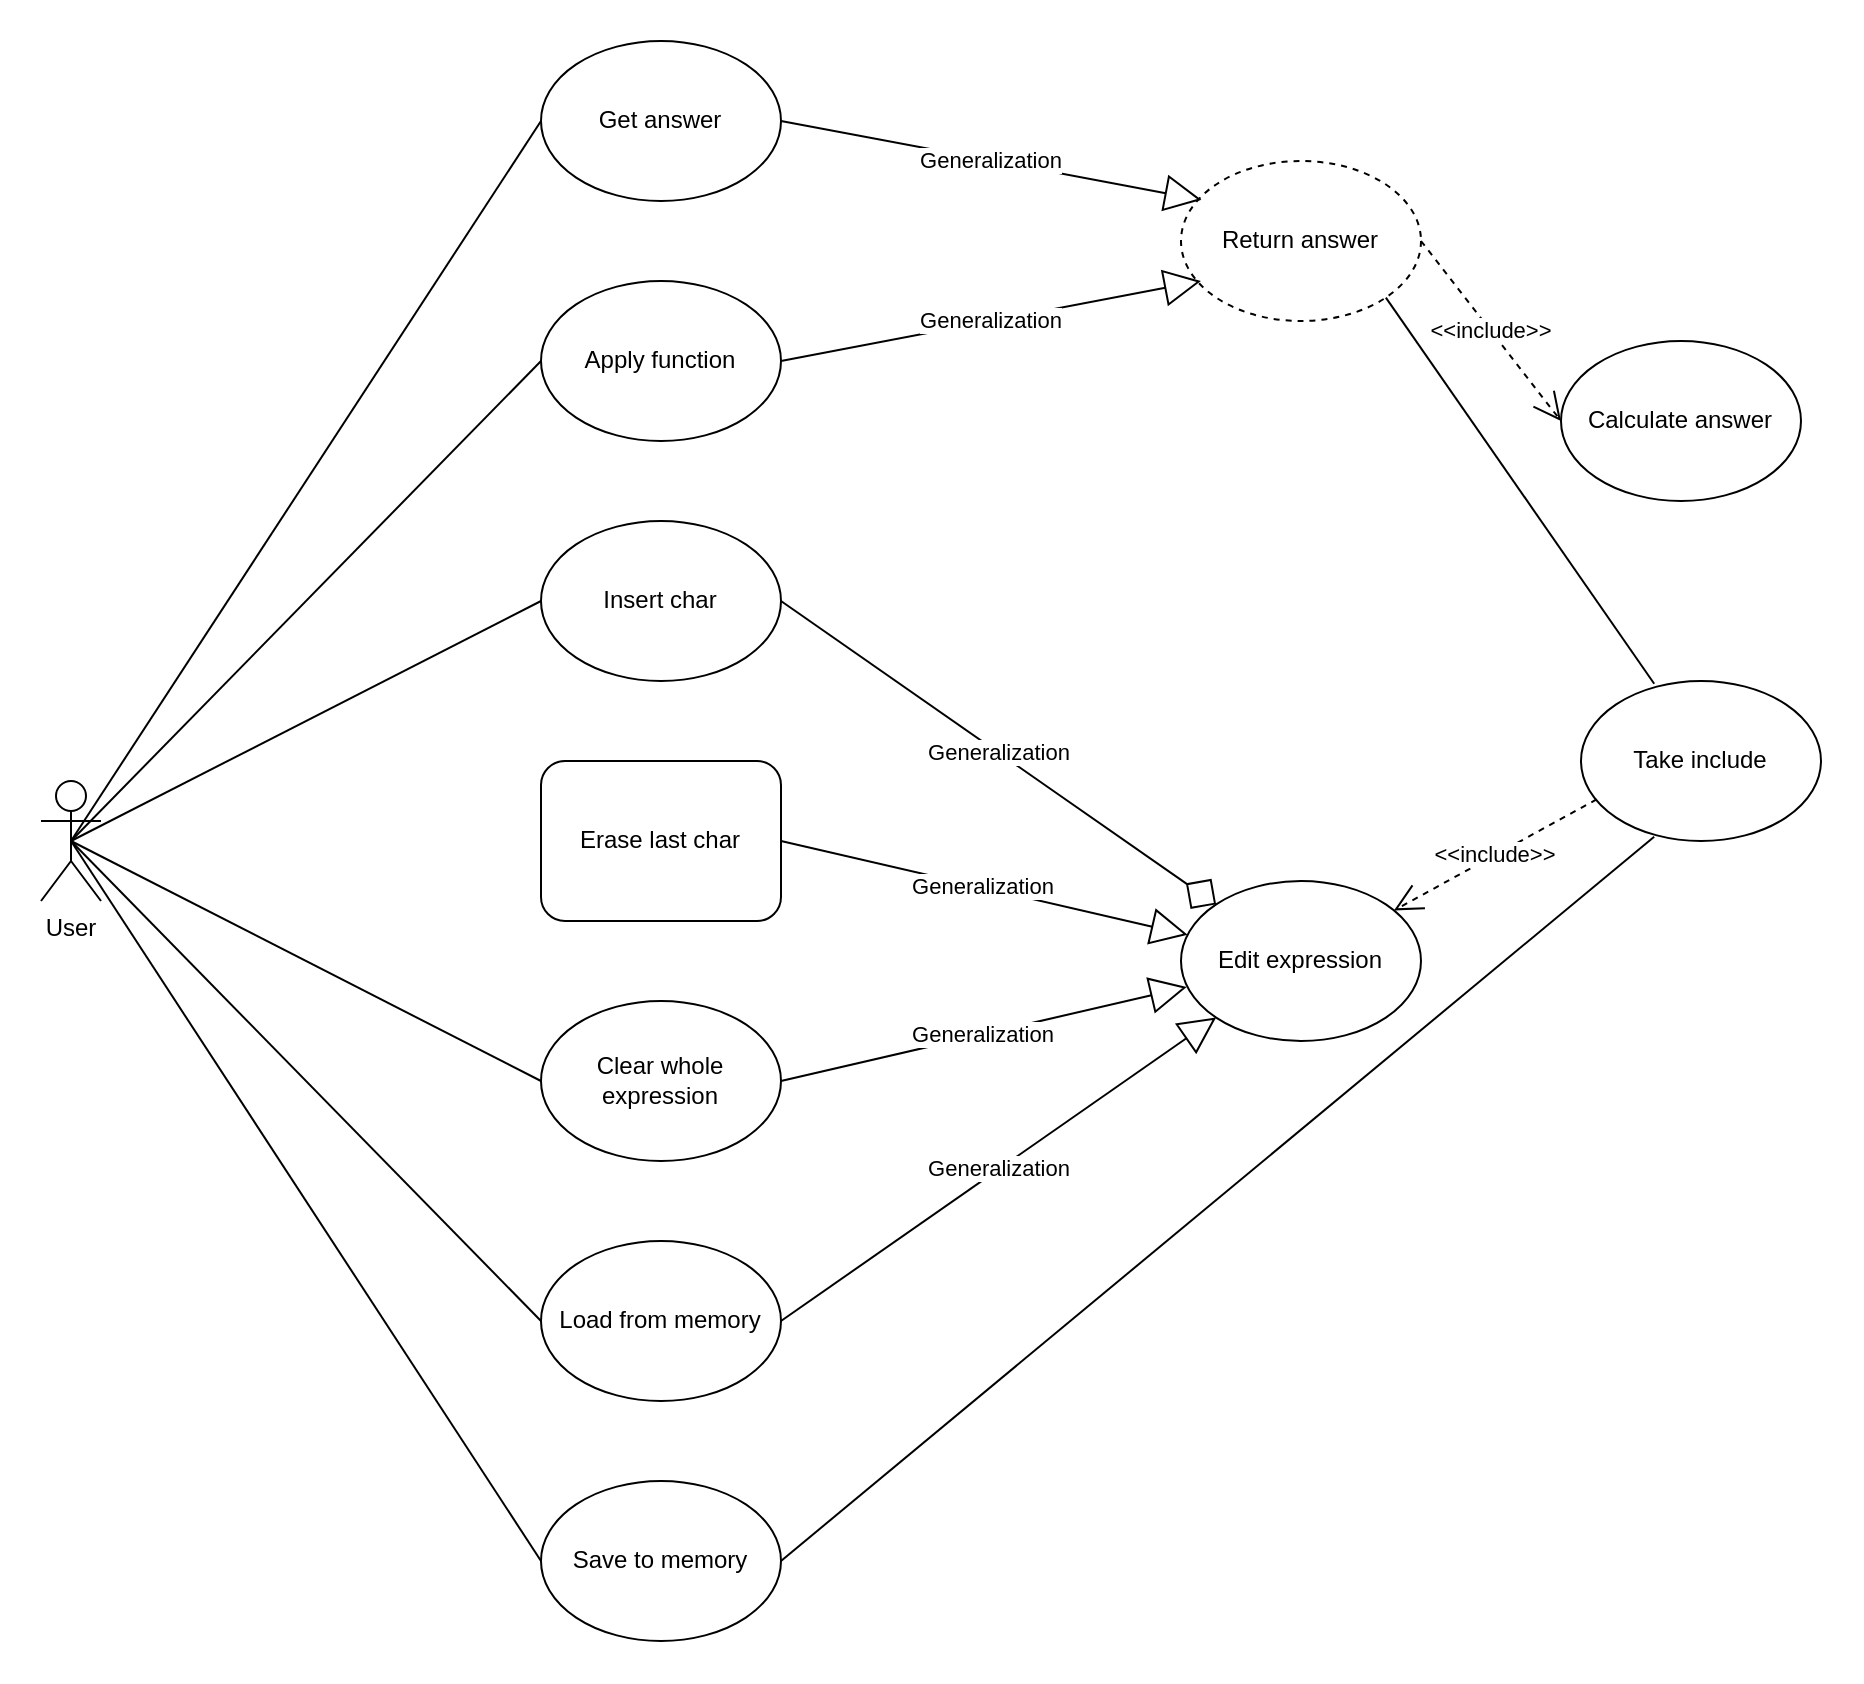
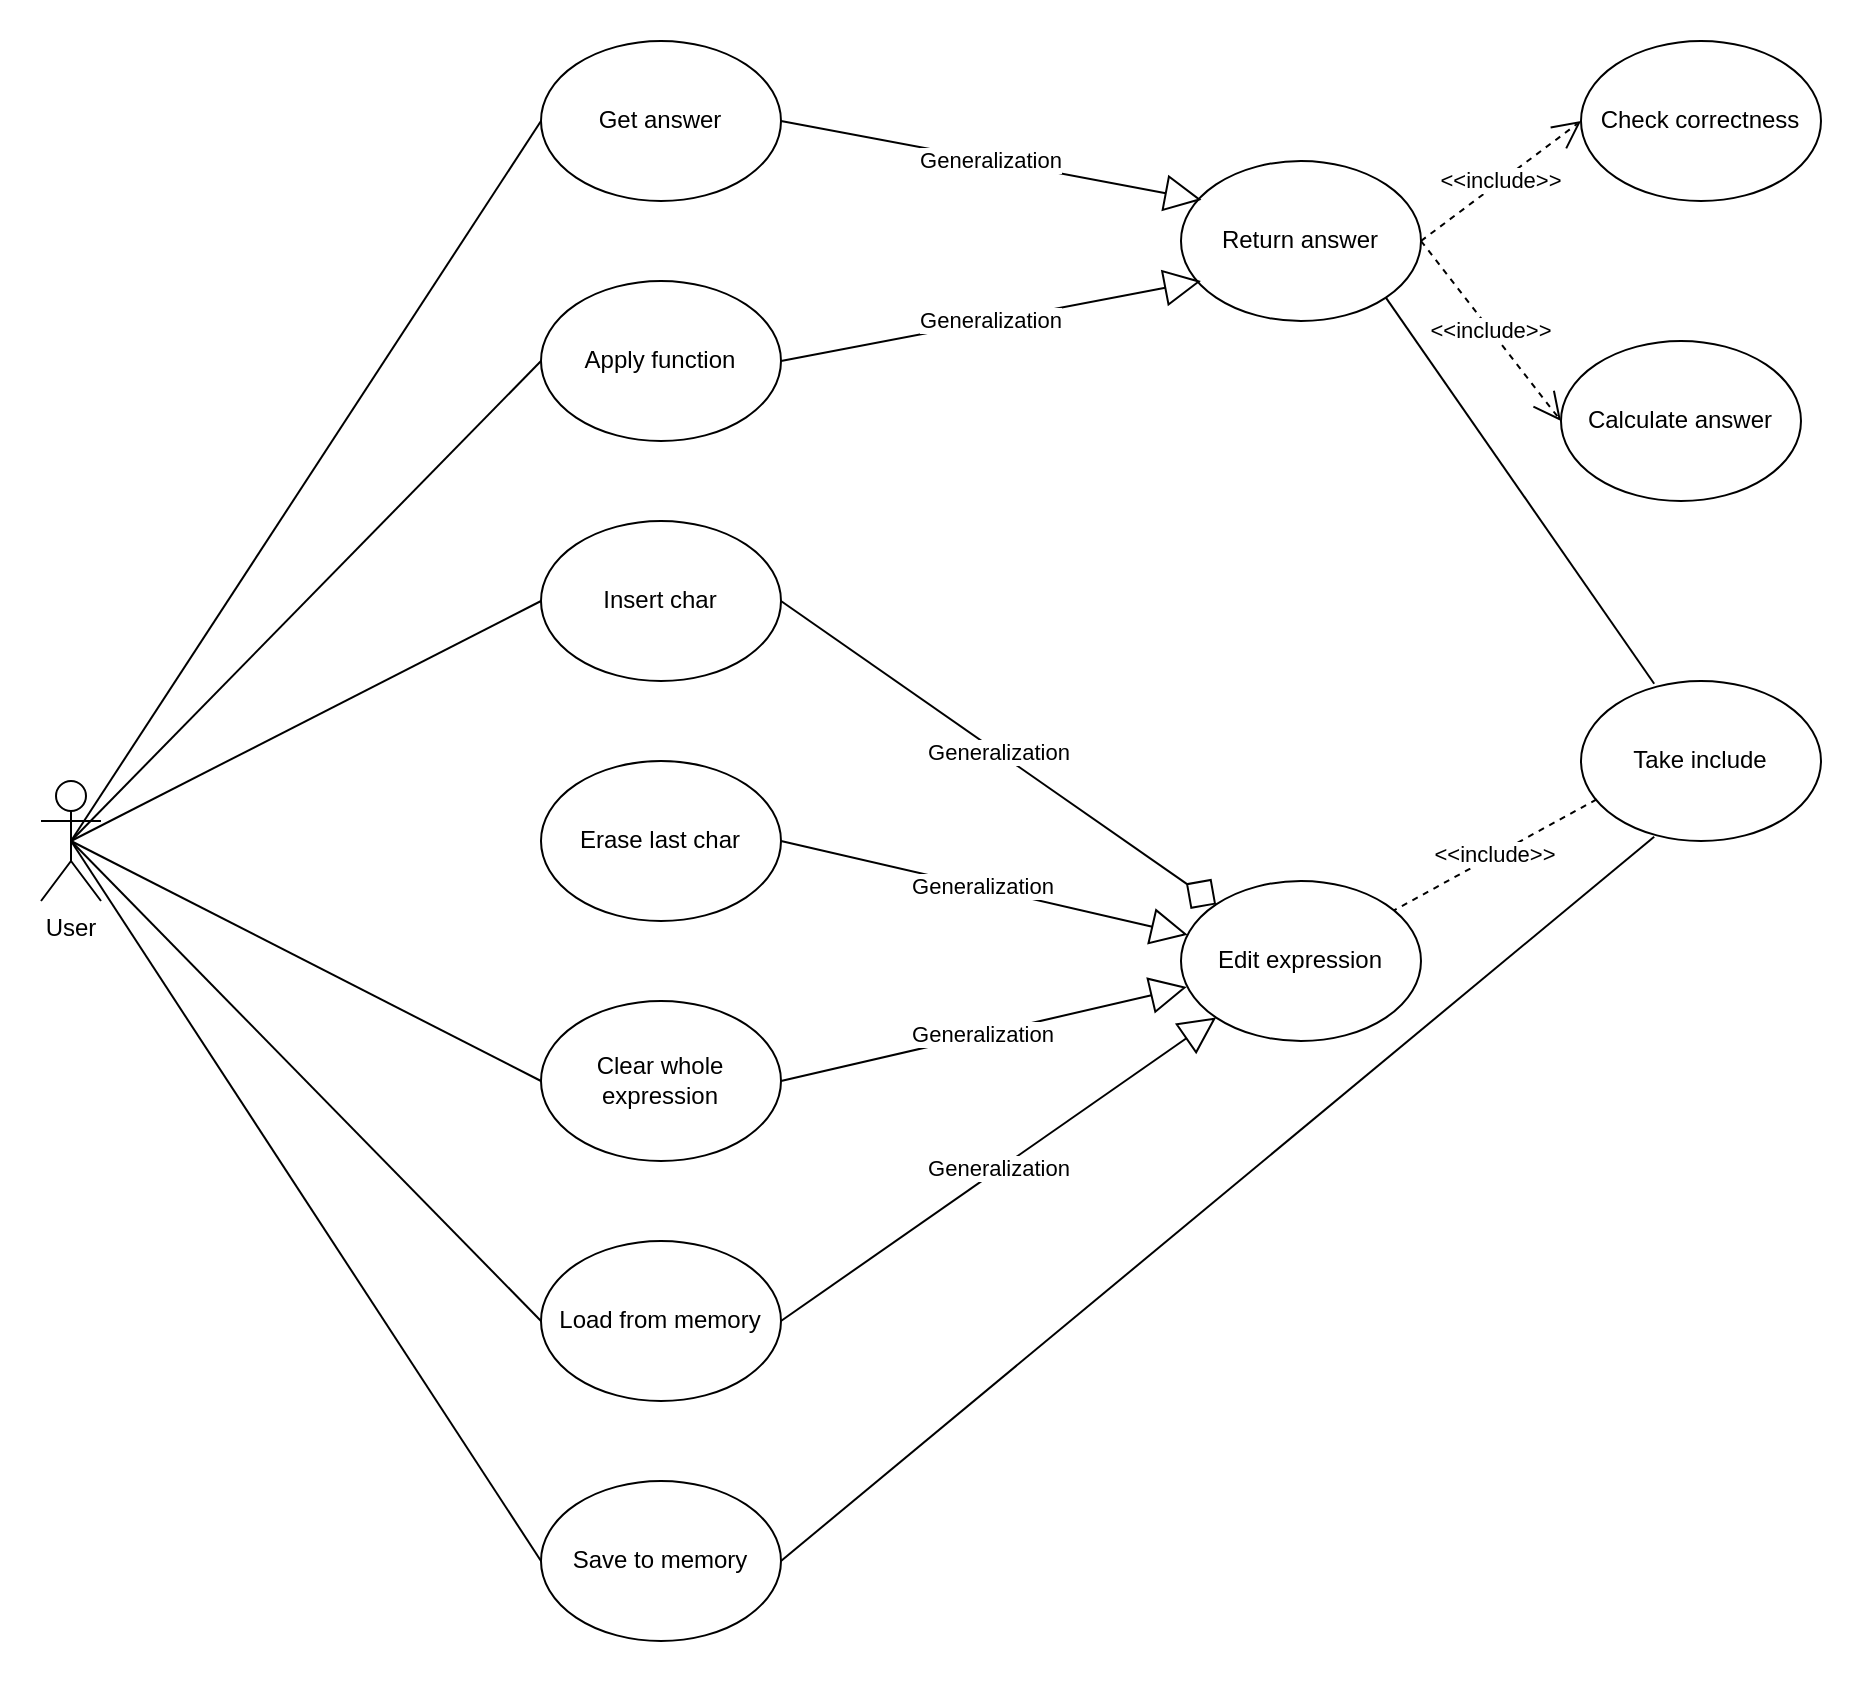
none -> (1701, 121)
none -> (1499, 183)
(1301, 241) -> (1301, 241)
(661, 841) -> (661, 841)
(1401, 907) -> (1398, 908)
